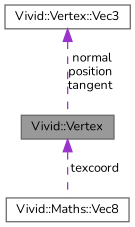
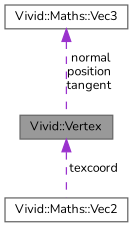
(68, 17) -> (66, 17)
(68, 210) -> (66, 210)
